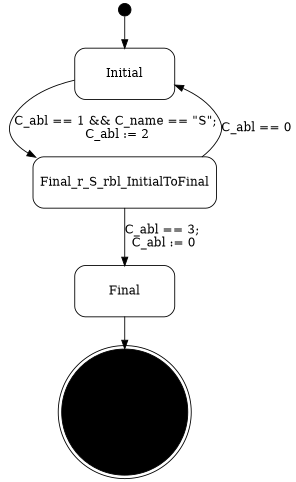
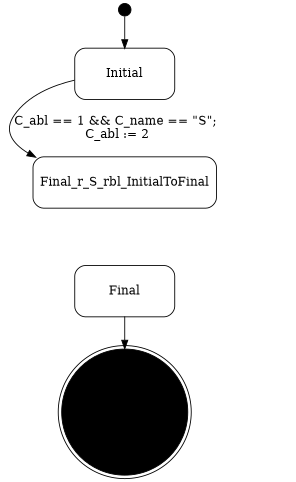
(219, 118) -> none
(125, 233) -> none
